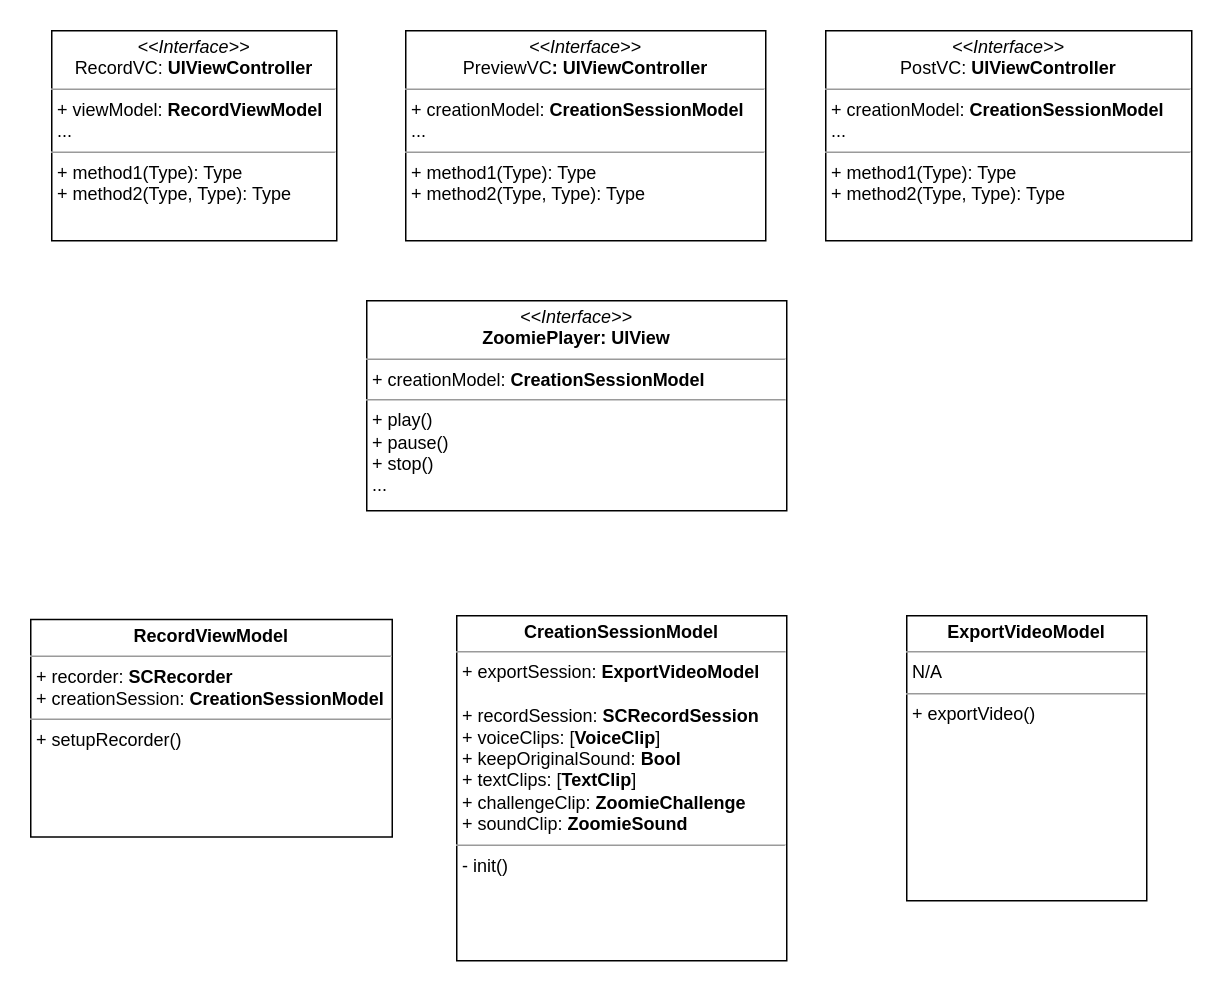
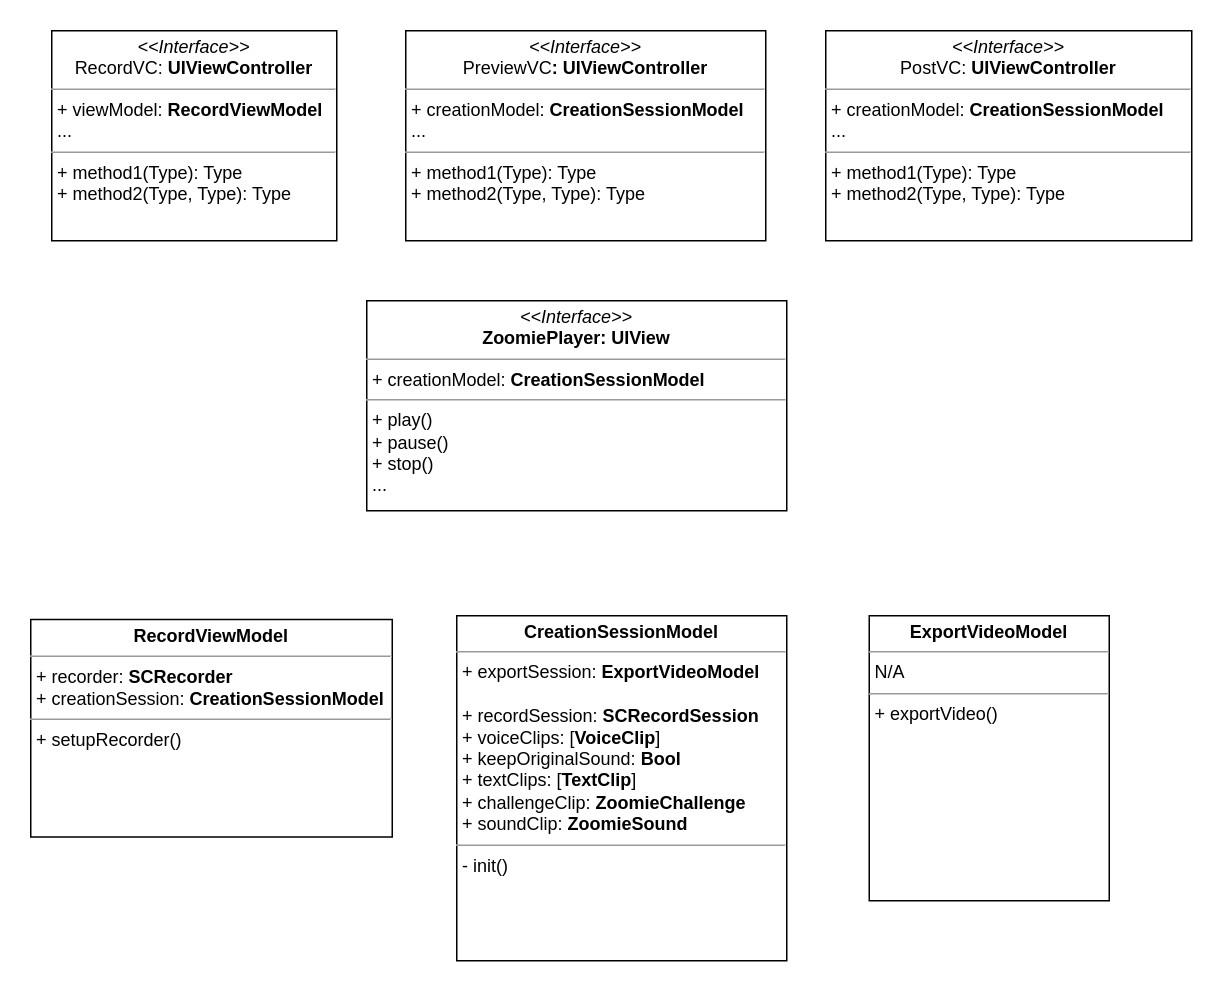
(1027, 758) -> (989, 758)
